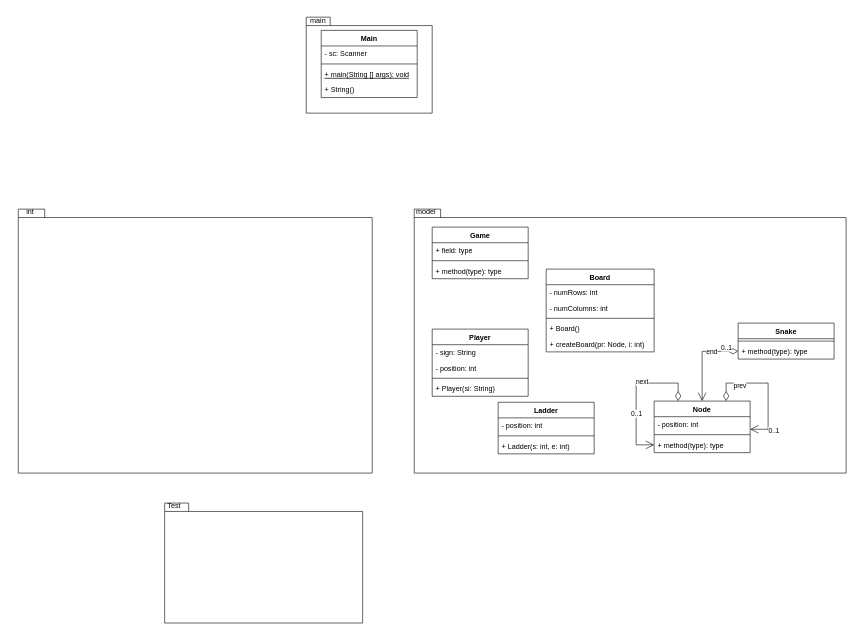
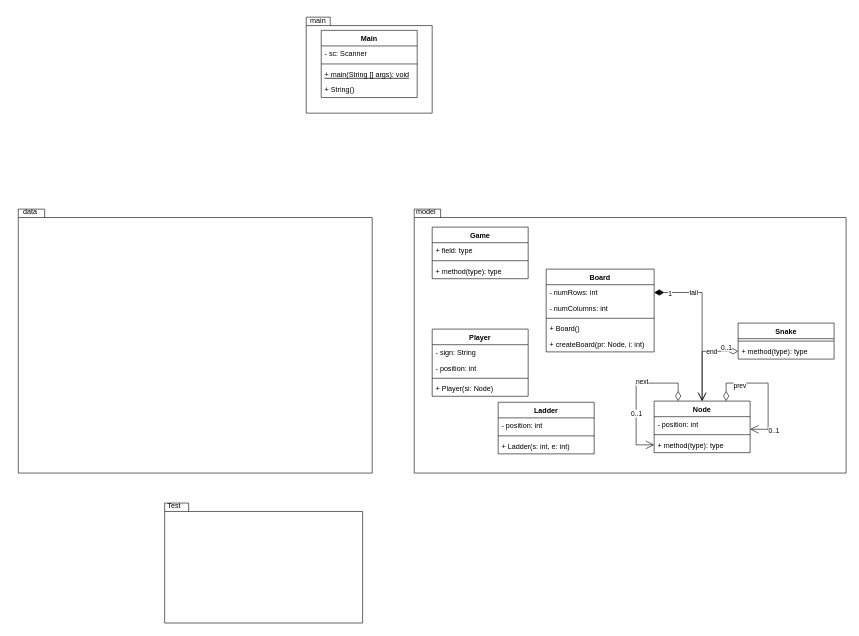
(30, 212) -> (30, 212)
none -> (683, 293)
(470, 389) -> (467, 389)
